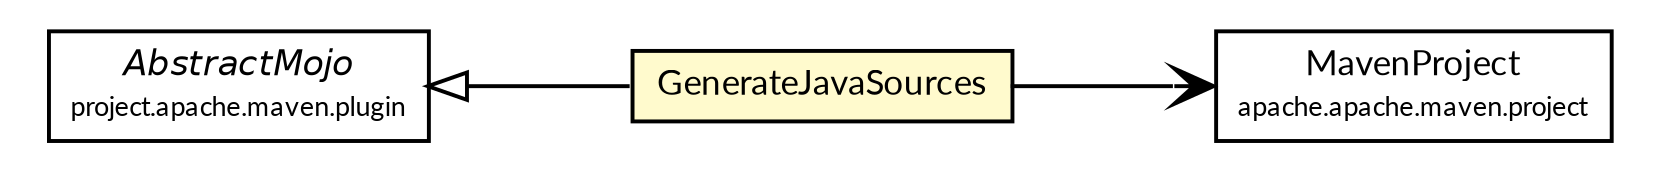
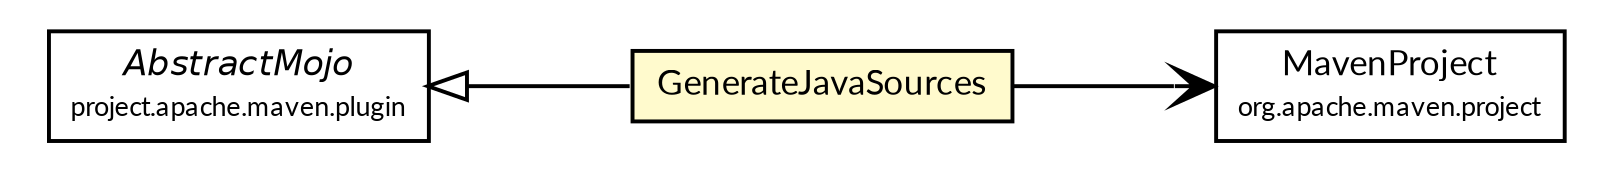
(1414, 108) -> (1390, 108)
